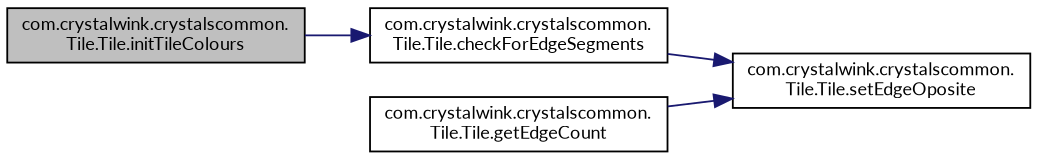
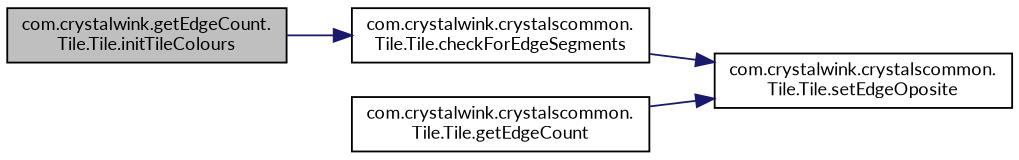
(156, 35) -> (147, 35)
